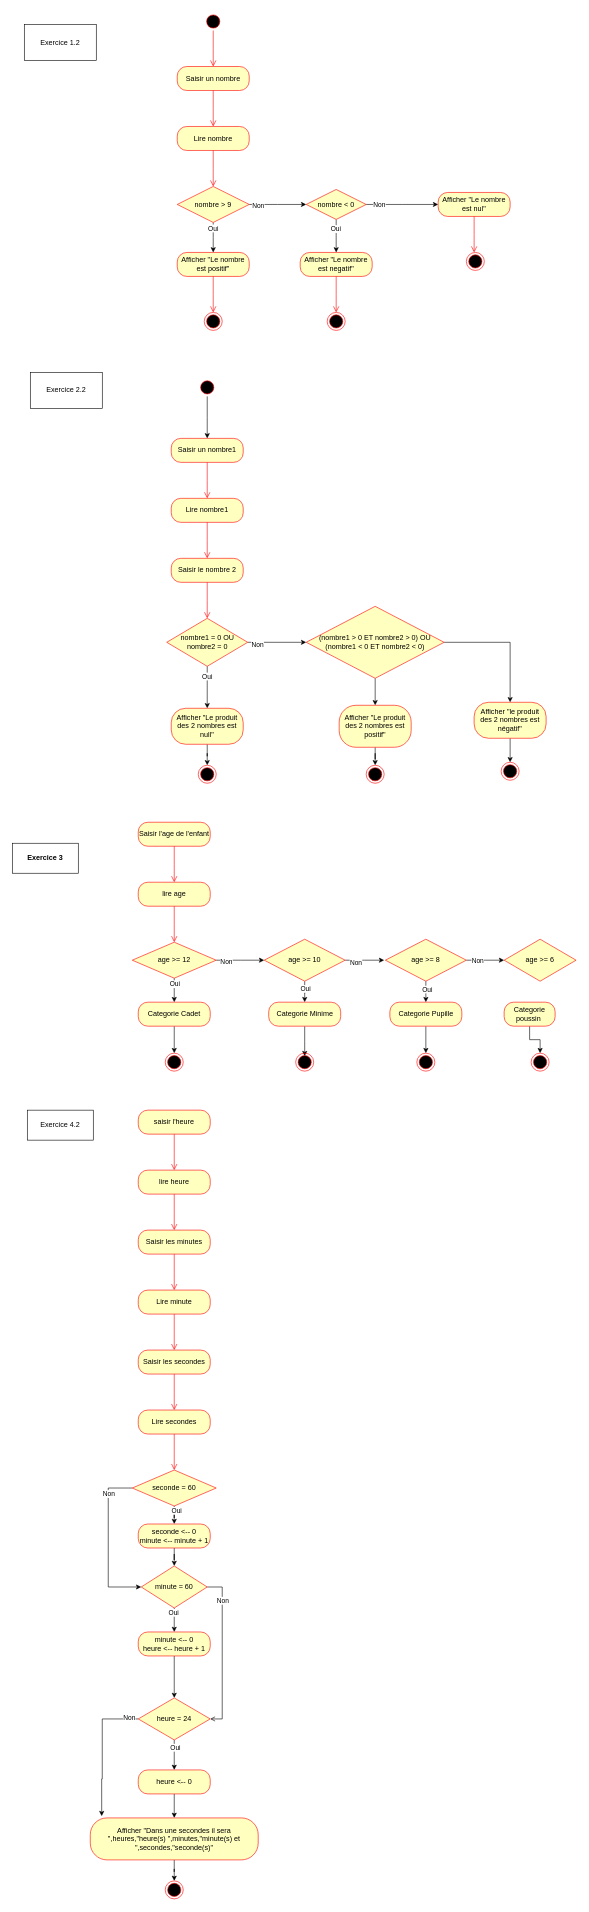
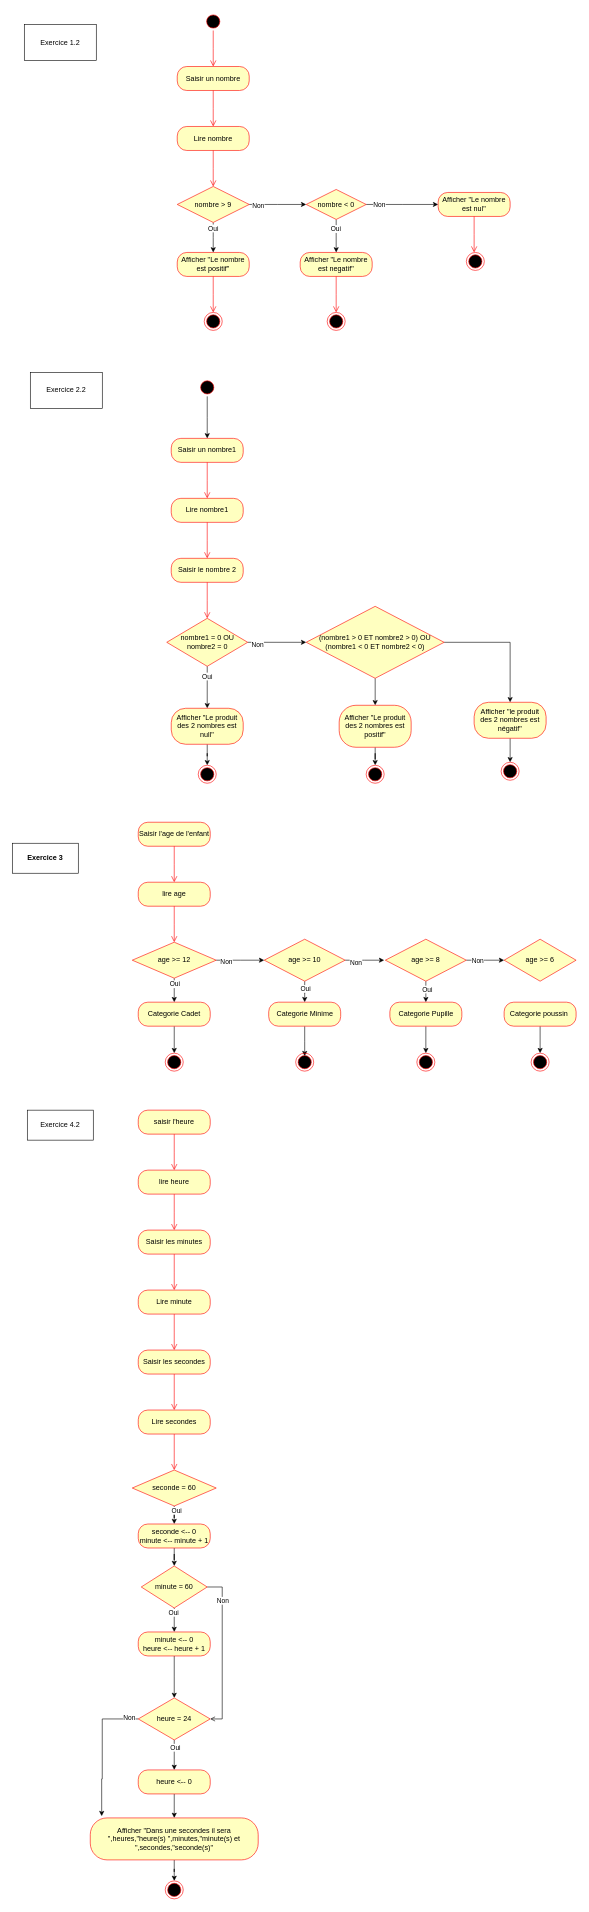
(530, 1014) -> (540, 1014)
(108, 1491) -> none
